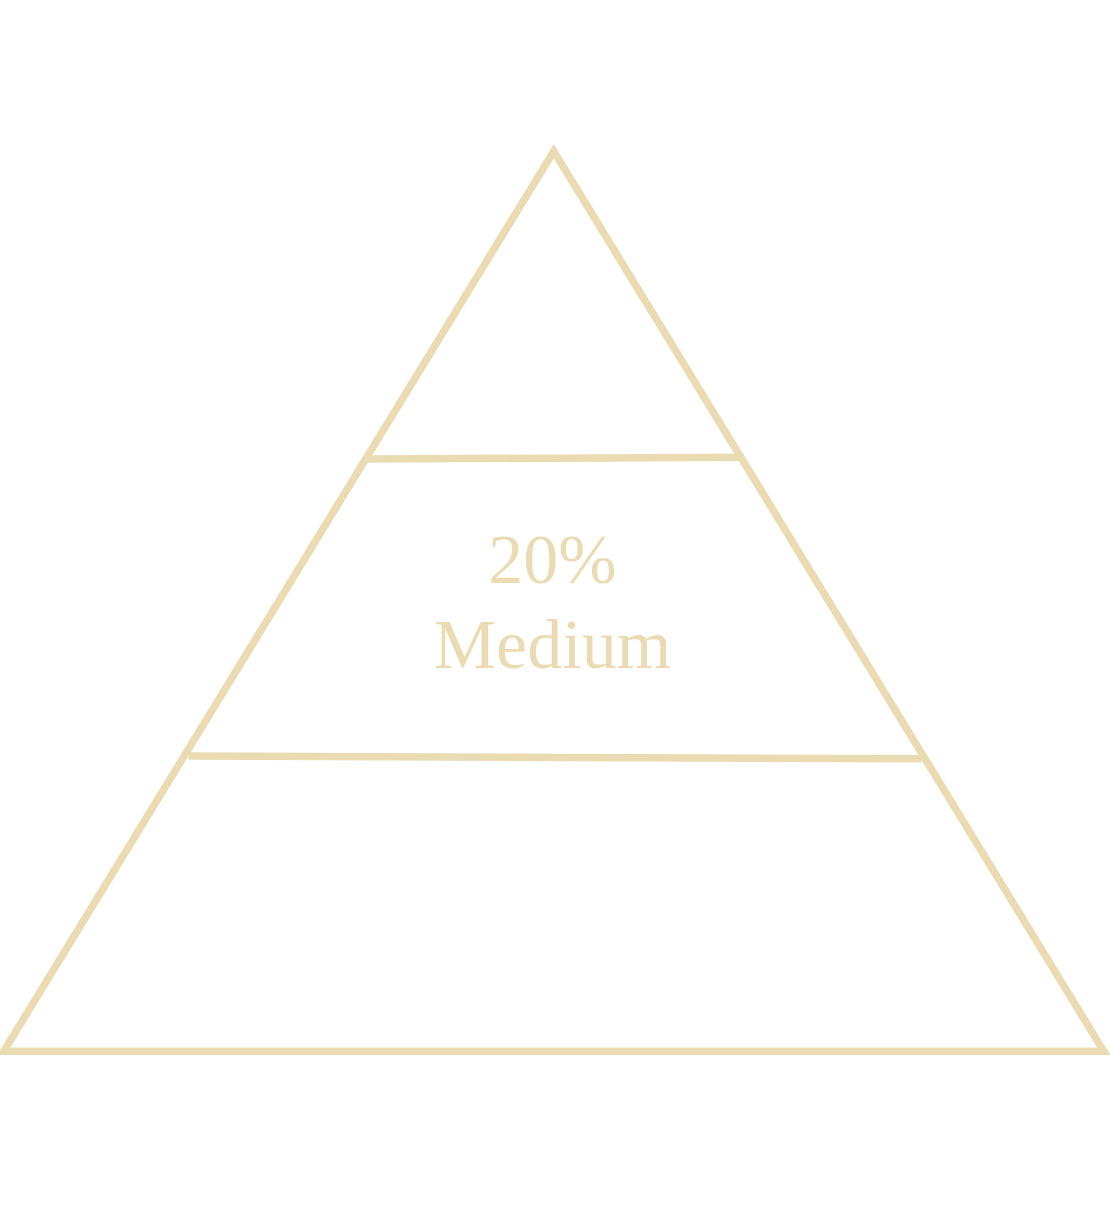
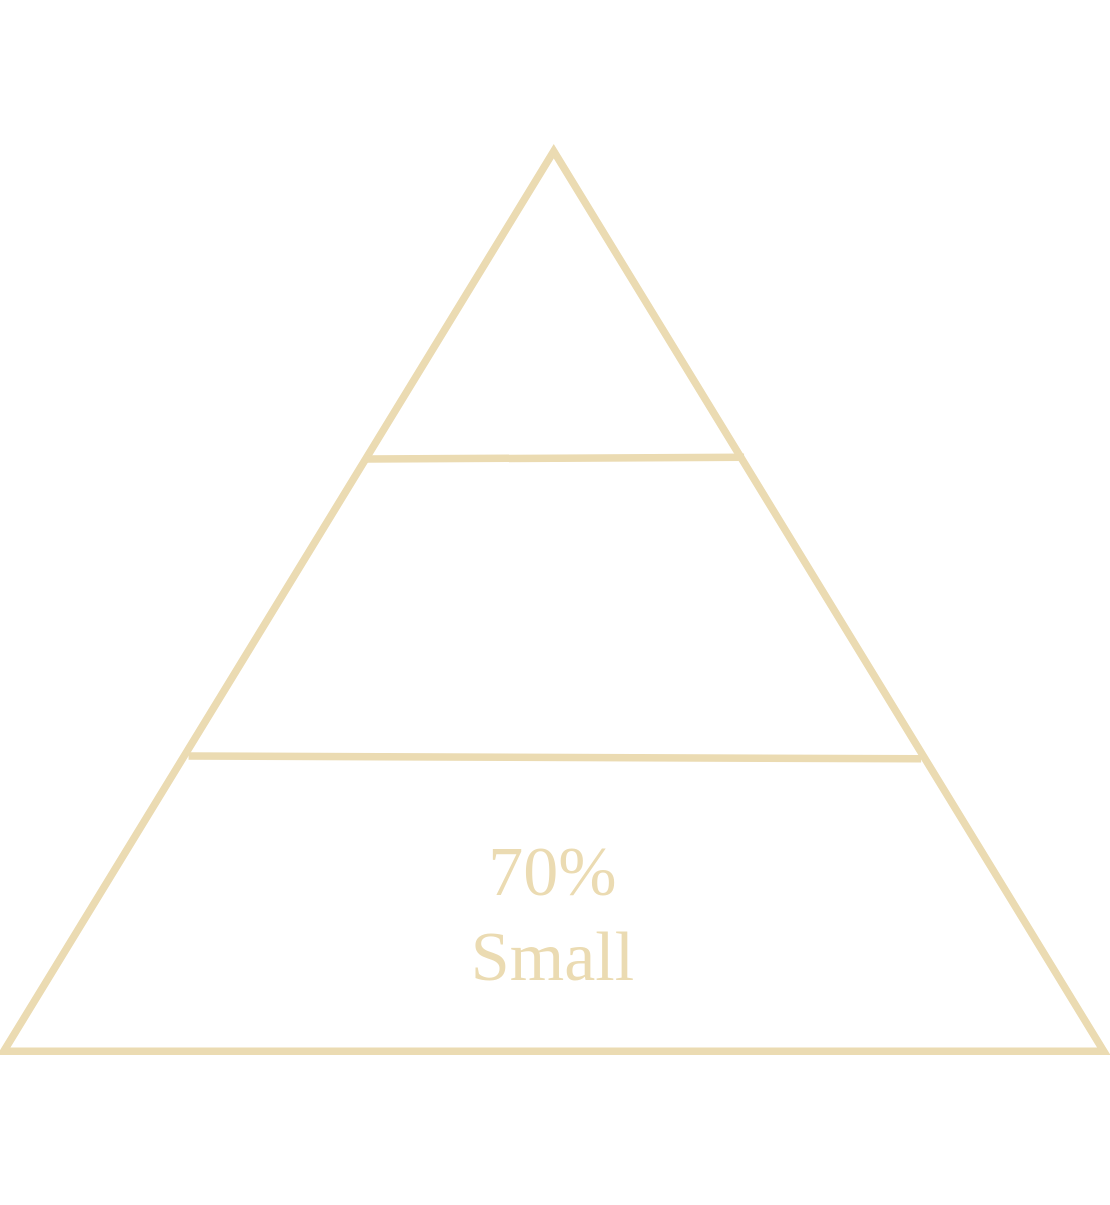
(554, 601) -> none
none -> (554, 913)
